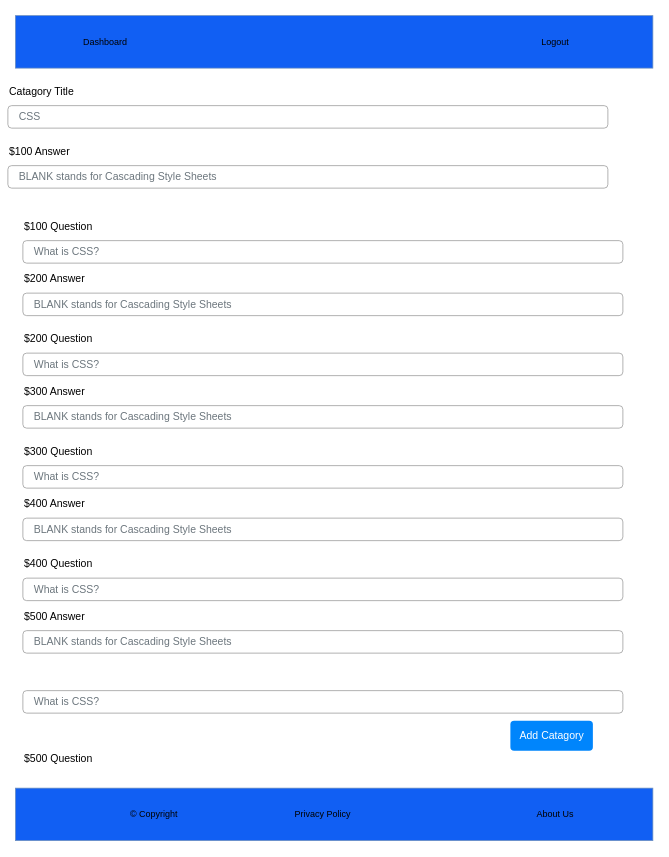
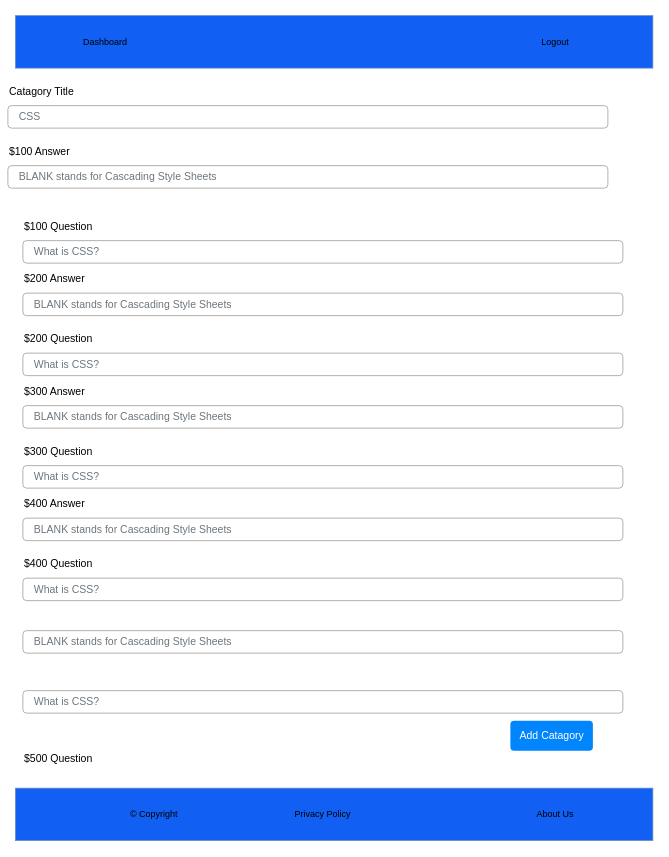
(120, 615) -> none
